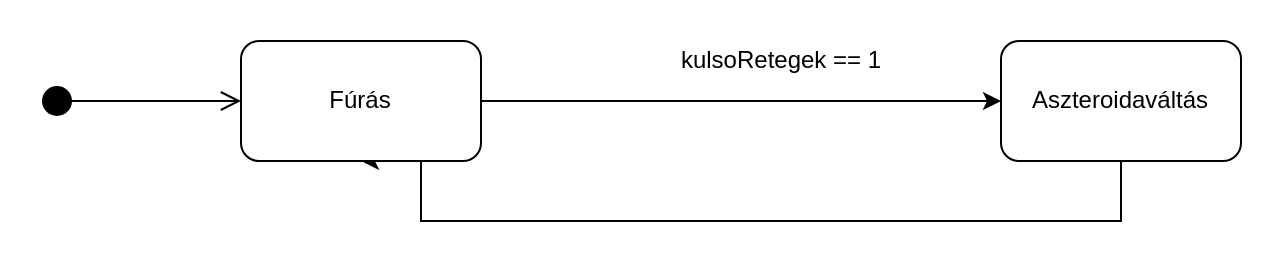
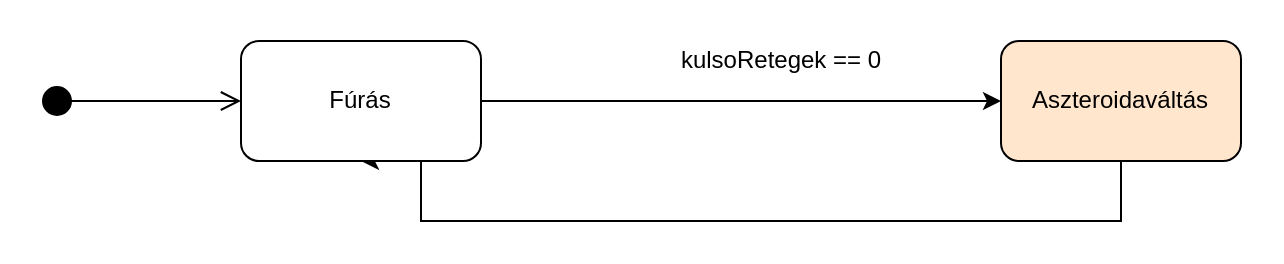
(782, 61) -> (782, 61)
(1121, 101) -> (1121, 101)
